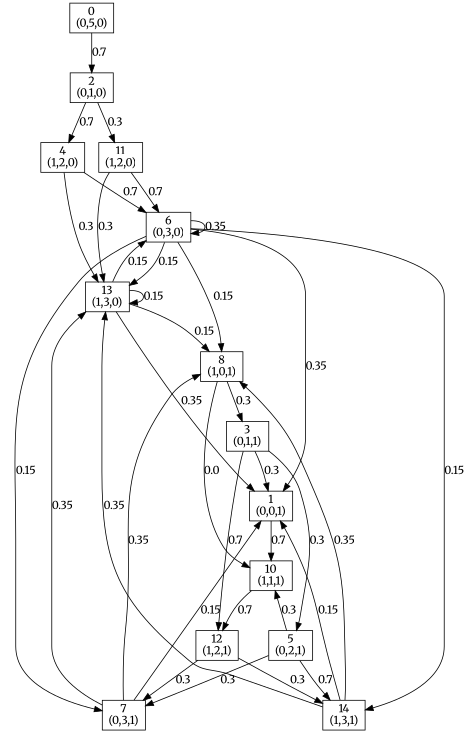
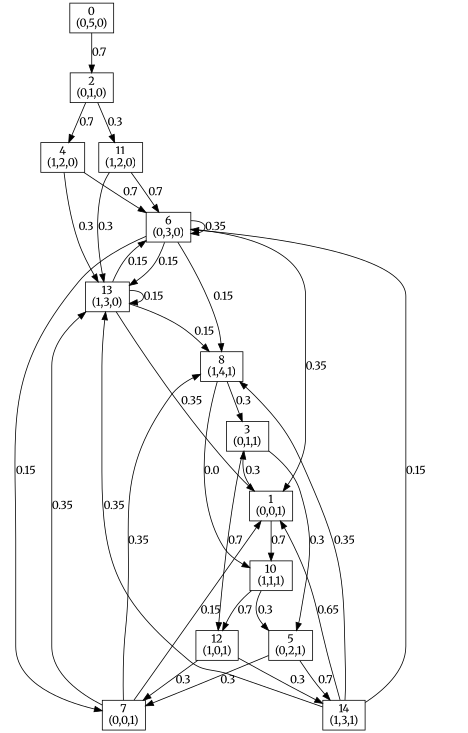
(222, 367) -> (222, 367)
(444, 385) -> (406, 394)
(262, 467) -> (244, 475)
(328, 611) -> (328, 611)
(282, 614) -> (256, 608)
(217, 645) -> (217, 645)
(124, 715) -> (124, 715)
